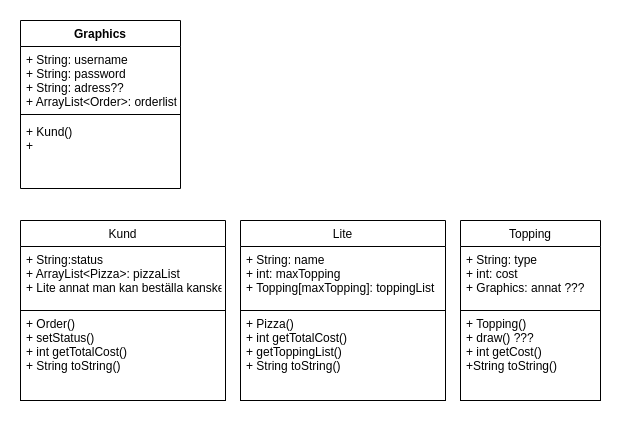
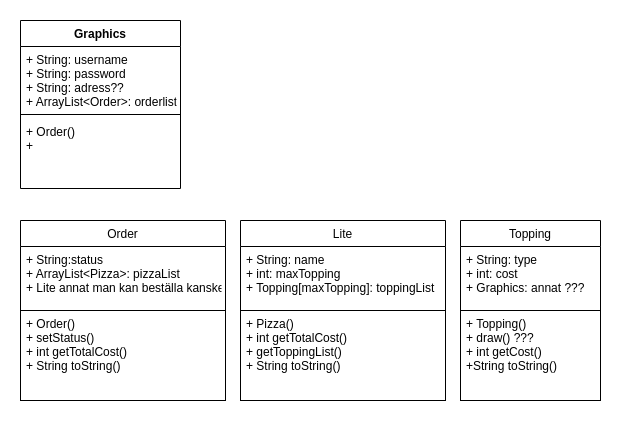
(51, 132) -> (55, 132)
(123, 234) -> (123, 234)
